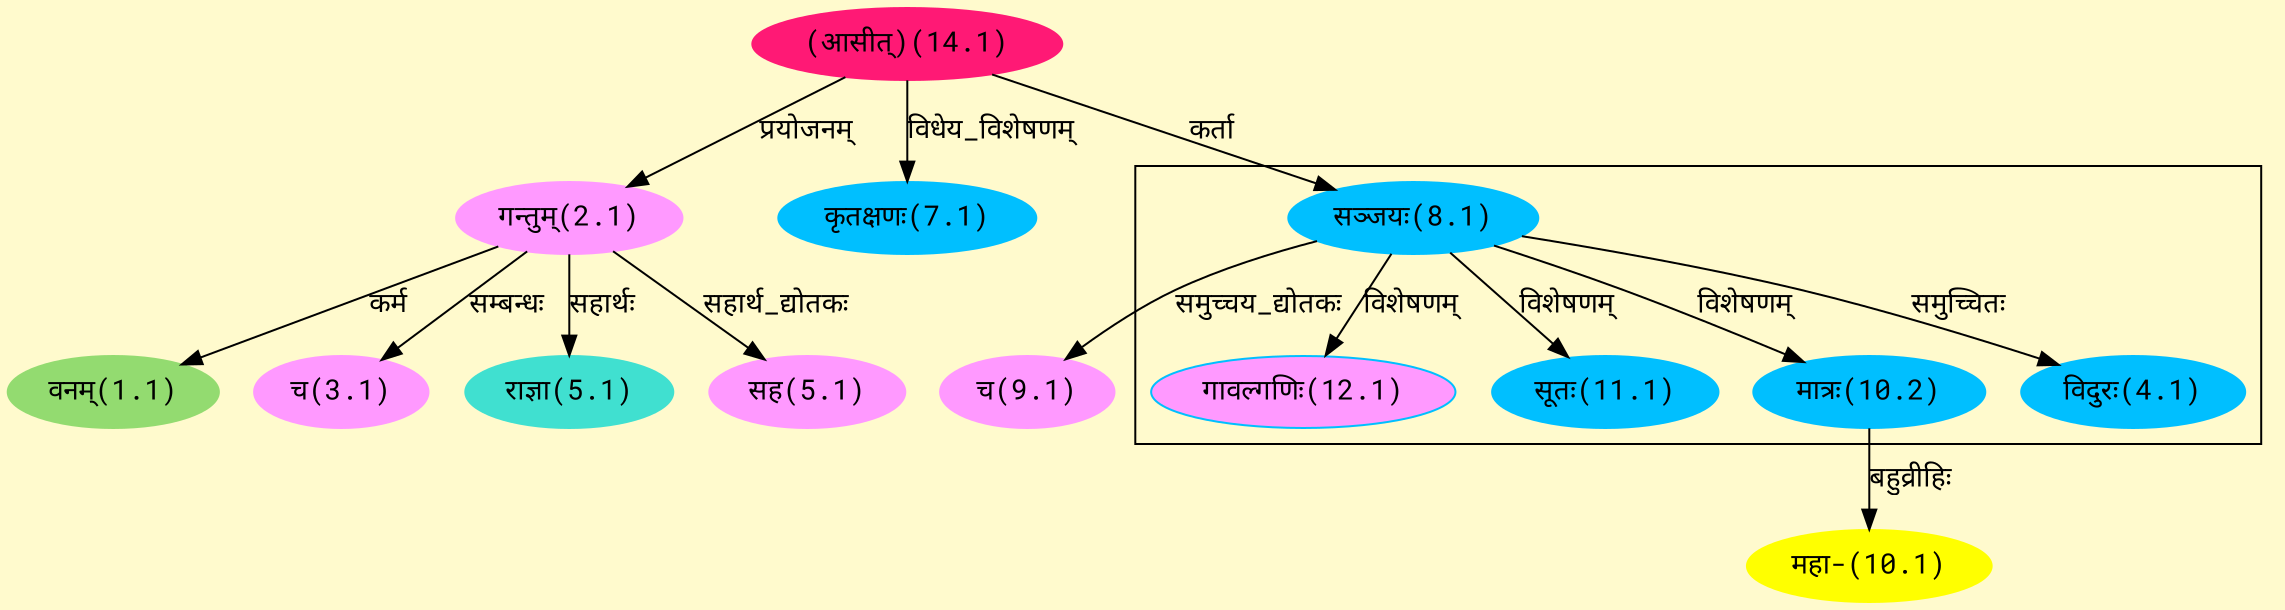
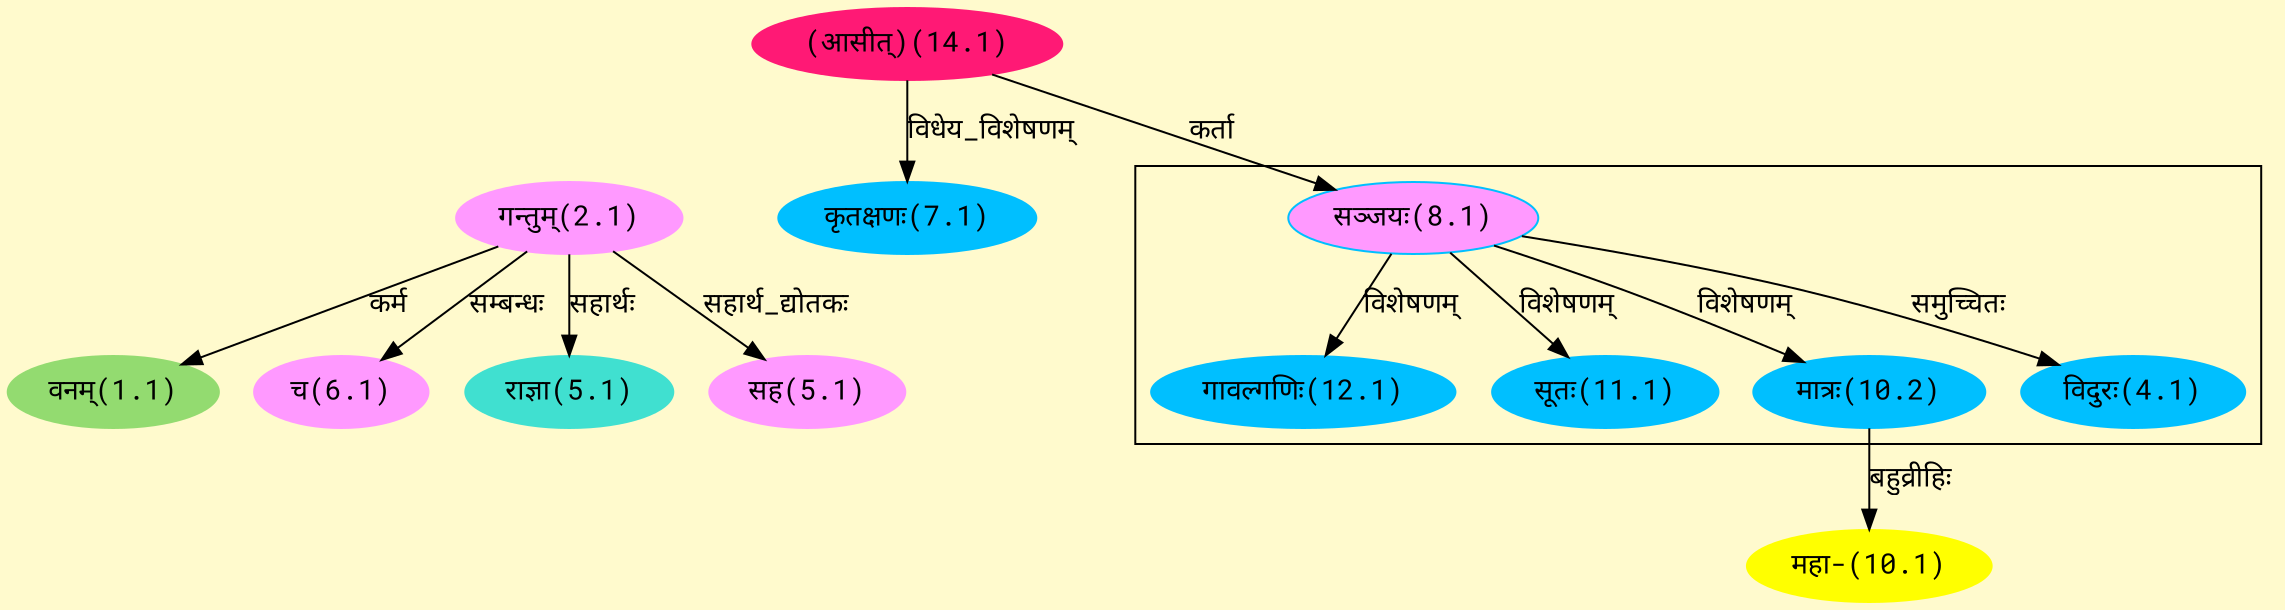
(745, 127) -> none
(1413, 218) -> (1413, 218)
(341, 392) -> (341, 392)
(1027, 392) -> none
(1303, 392) -> (1303, 392)
